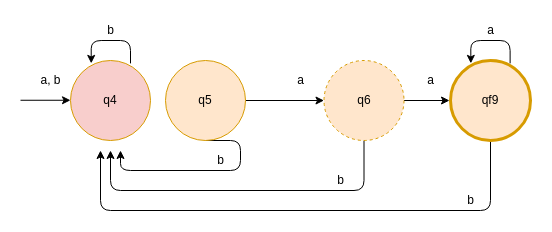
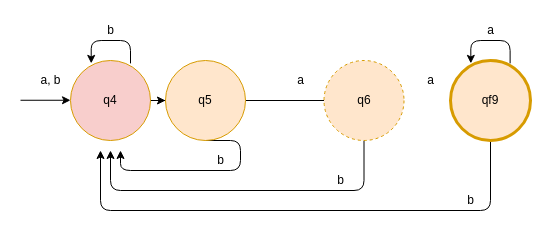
none -> (150, 101)
(316, 101) -> (319, 101)
(423, 101) -> none
